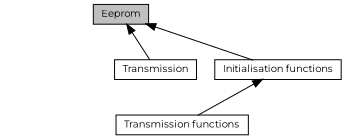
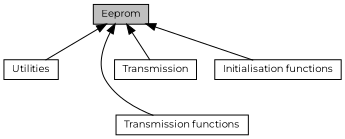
none -> (31, 70)
(226, 100) -> (109, 85)
